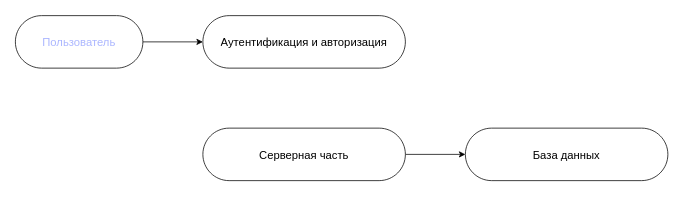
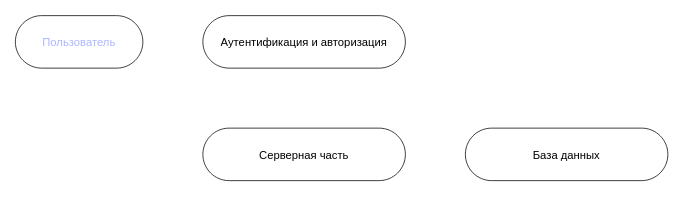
(196, 42) -> none
(432, 154) -> none
